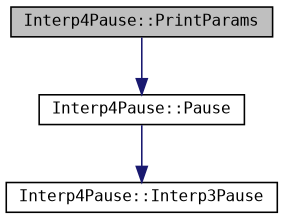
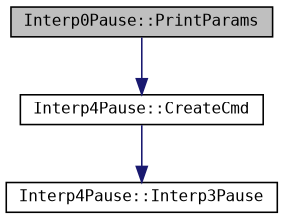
(142, 22) -> (142, 22)
(142, 110) -> (142, 110)
